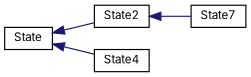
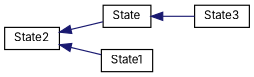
(218, 16) -> (127, 61)
(79, 26) -> (87, 26)
(122, 61) -> (222, 16)
